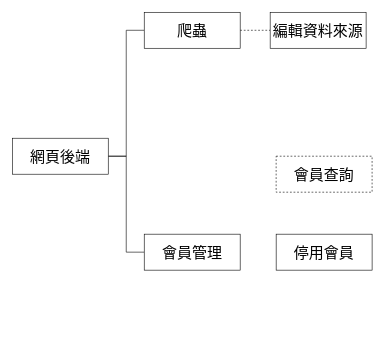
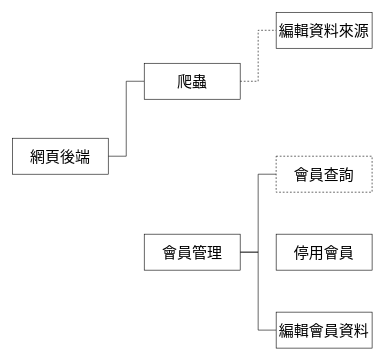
(192, 30) -> (192, 81)
(318, 30) -> (324, 30)
none -> (258, 203)
(126, 214) -> none
none -> (258, 301)
none -> (324, 330)
